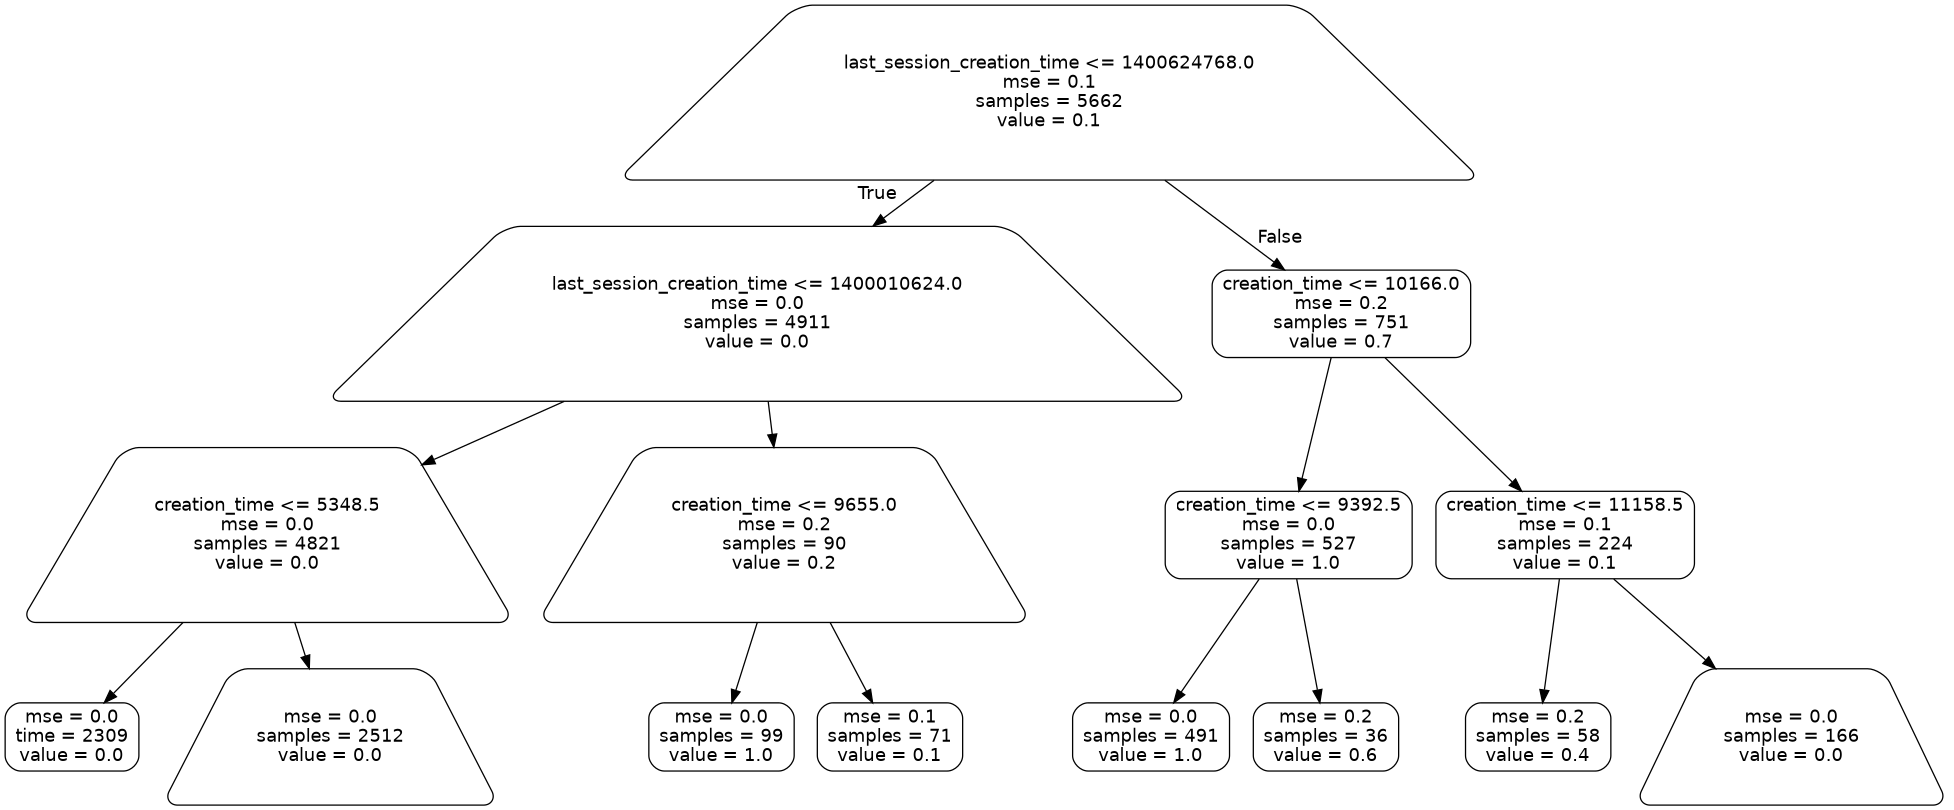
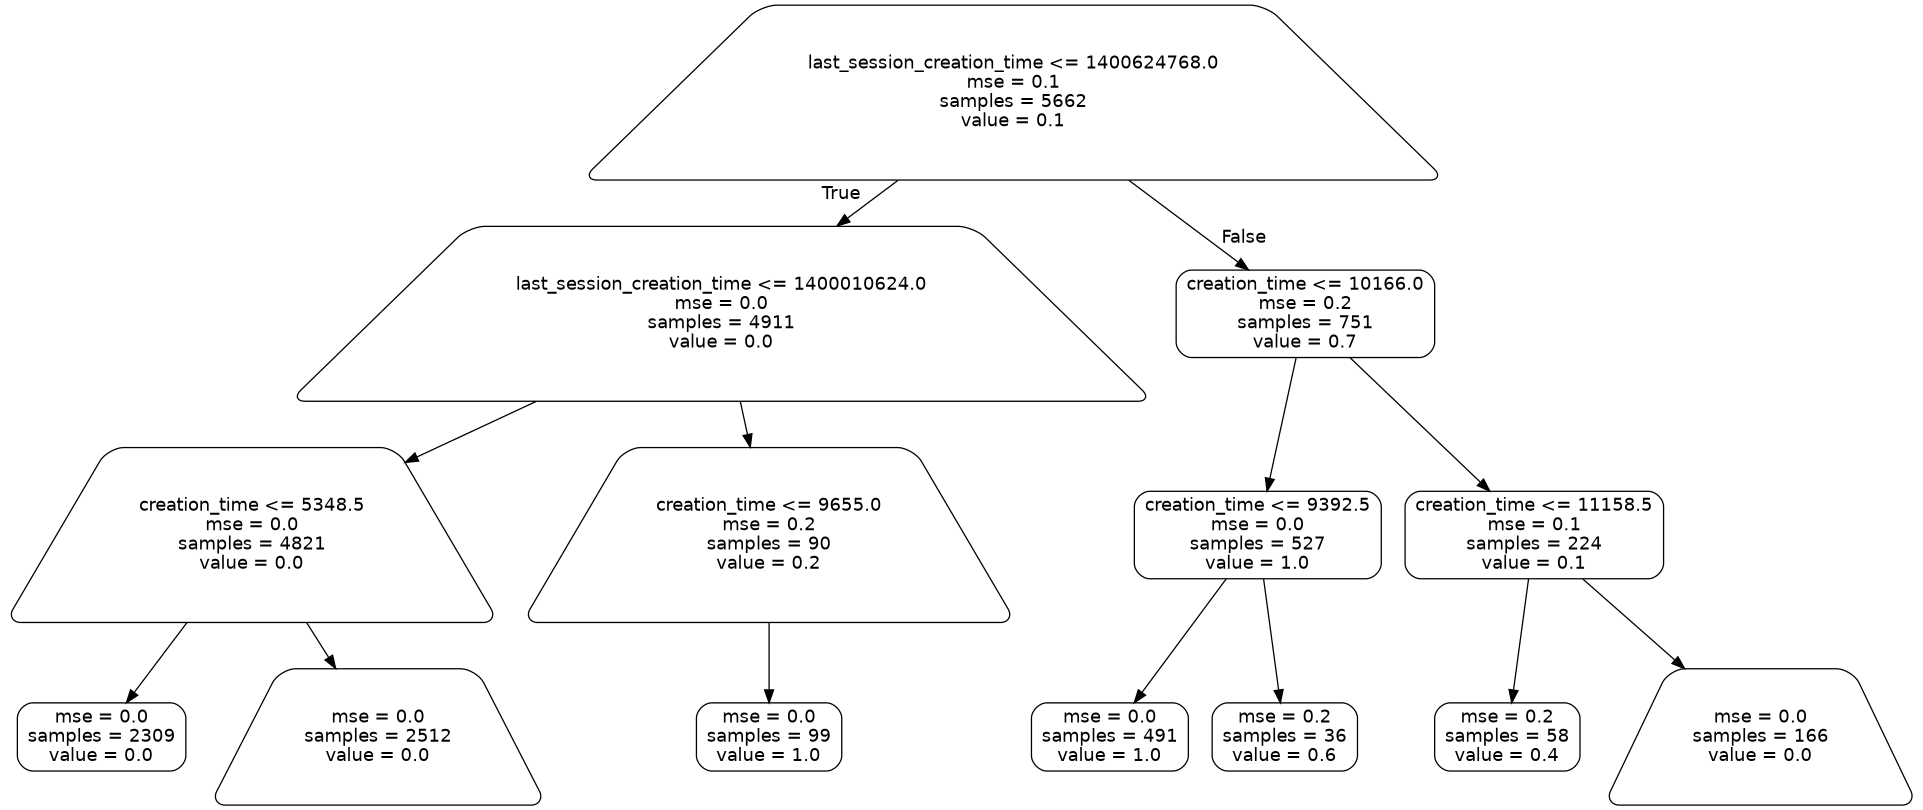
(72, 737) -> (102, 737)
(890, 737) -> none
